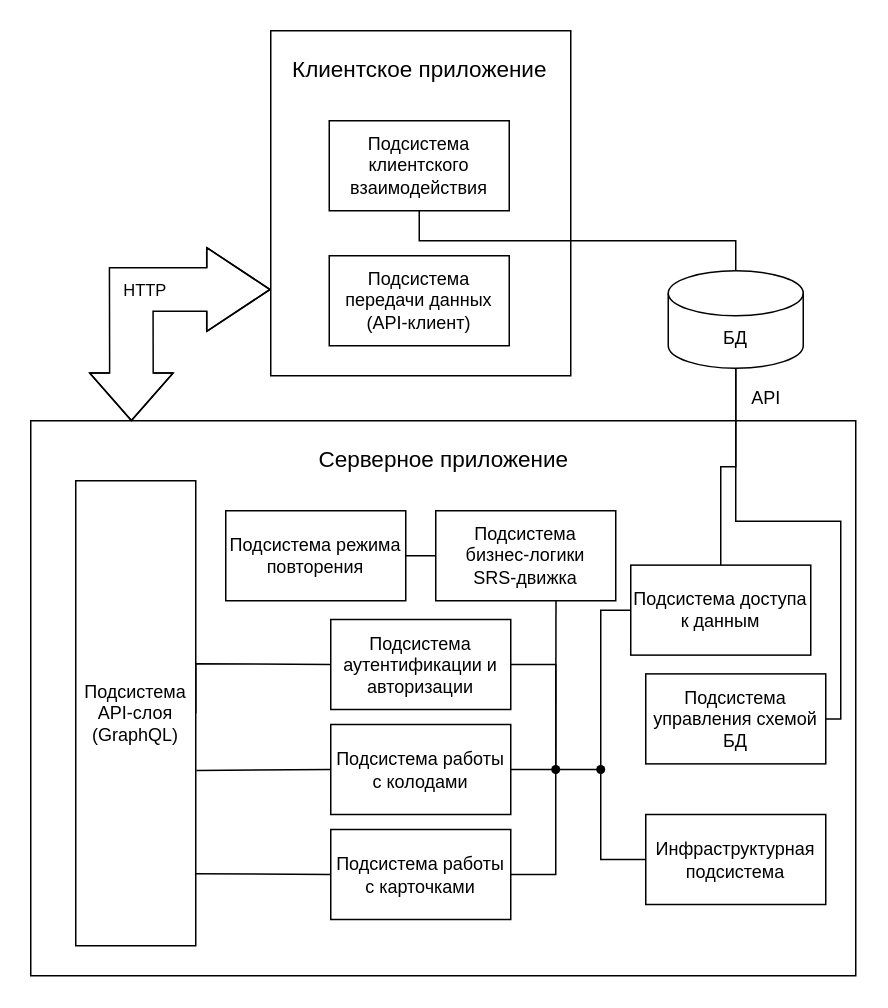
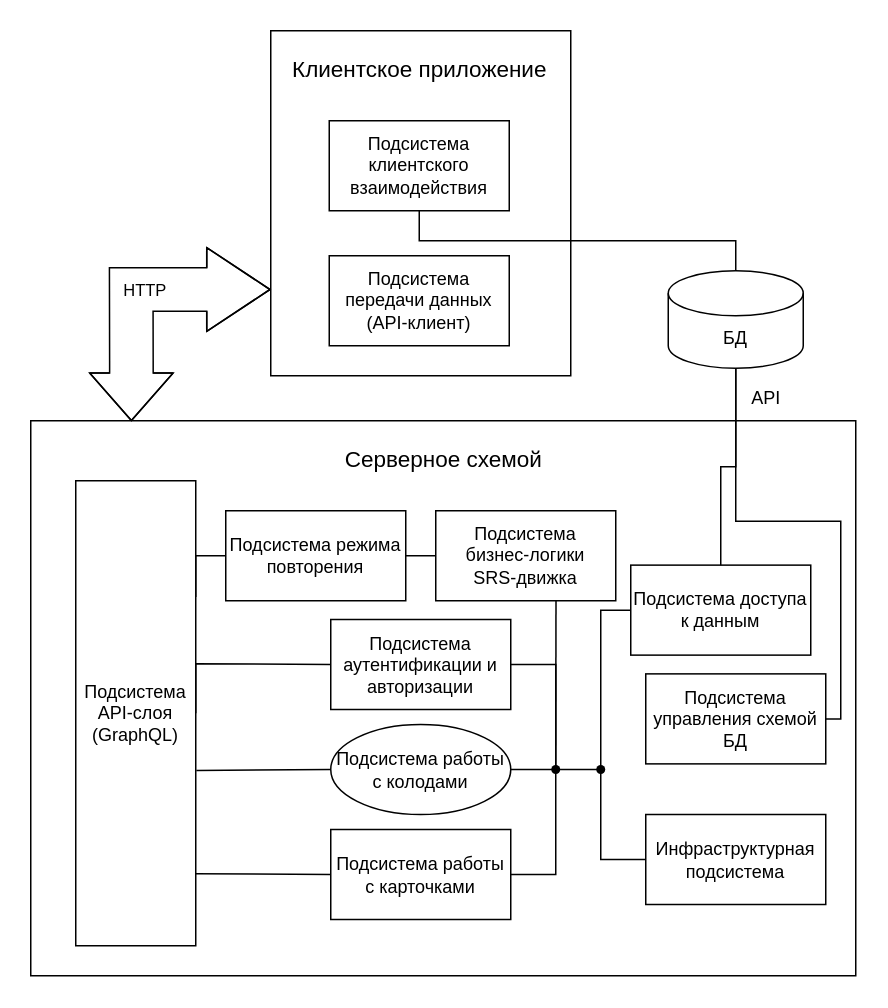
(444, 458) -> (444, 458)
none -> (210, 556)
(421, 770) -> (421, 770)
